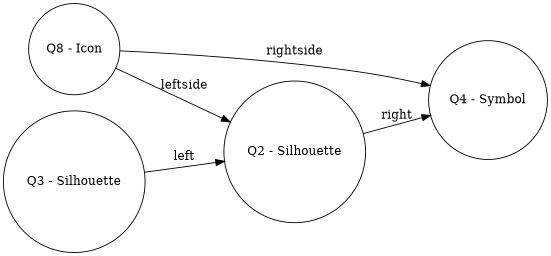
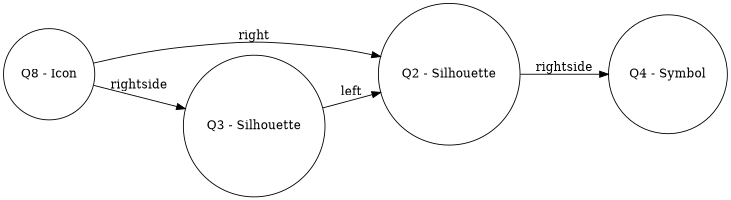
(271, 61) -> (135, 96)
(185, 86) -> (254, 36)
(397, 115) -> (564, 68)
